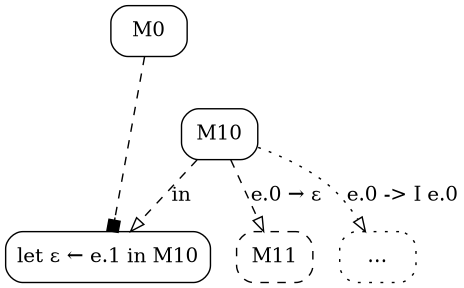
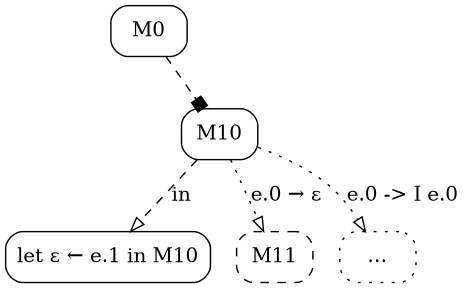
(130, 137) -> (180, 77)
(244, 189) -> (244, 189)
